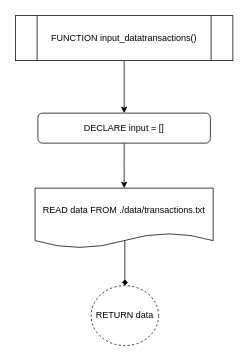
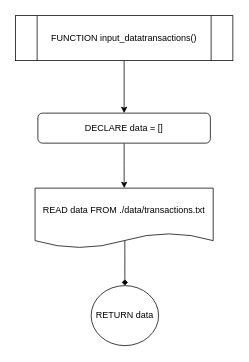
(124, 128) -> (124, 128)
(125, 315) -> (125, 315)
